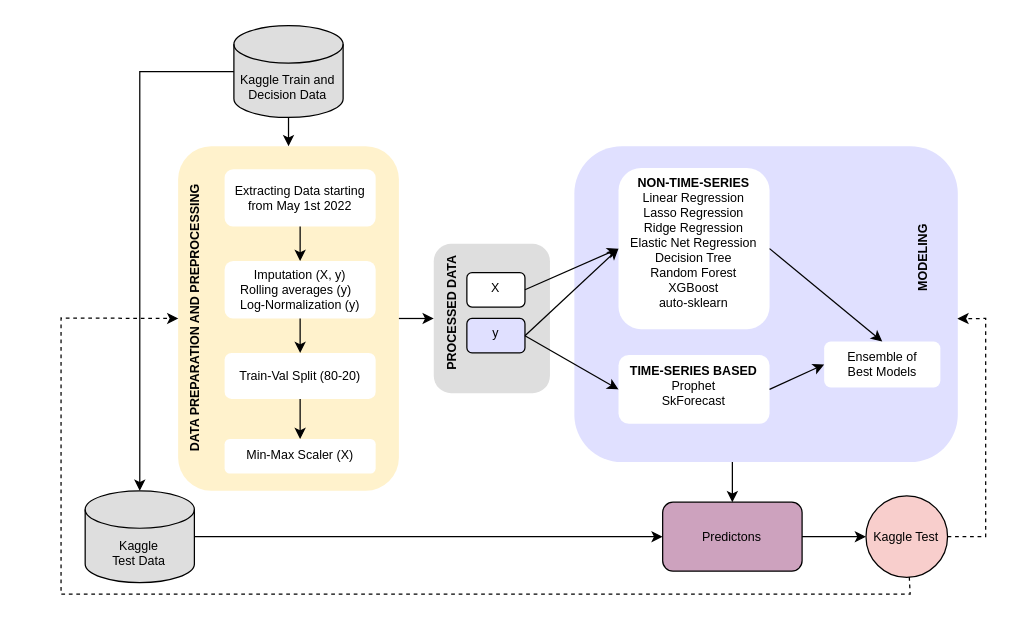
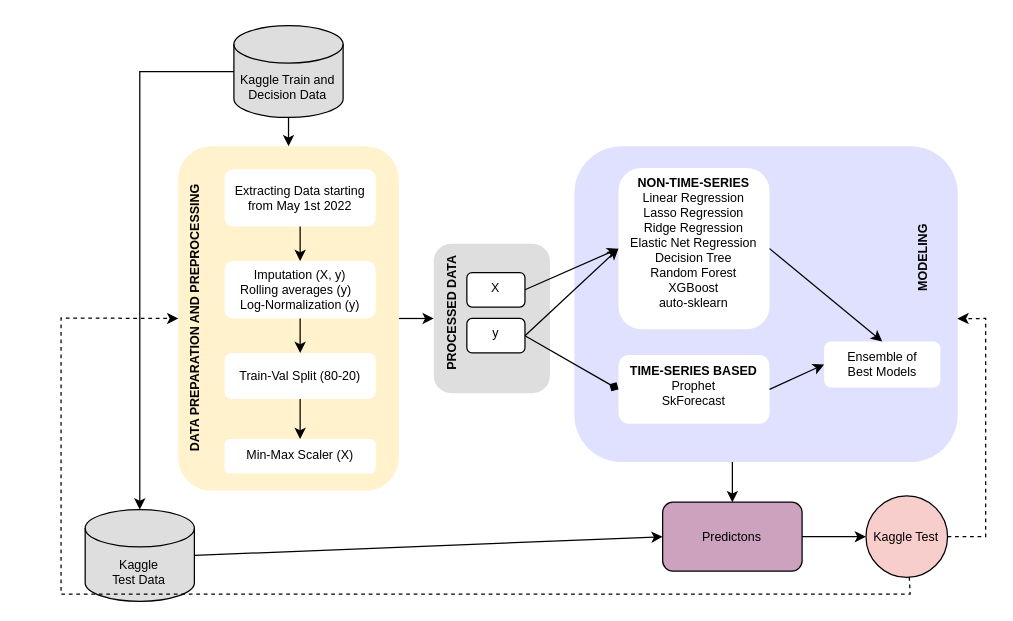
(496, 336) -> (496, 336)
(610, 385) -> (609, 384)
(139, 537) -> (139, 556)
